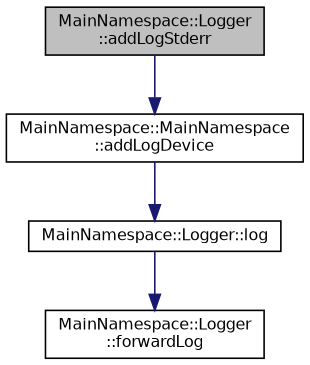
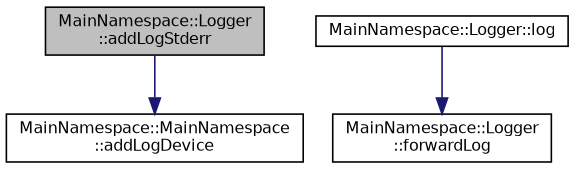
(155, 183) -> none
